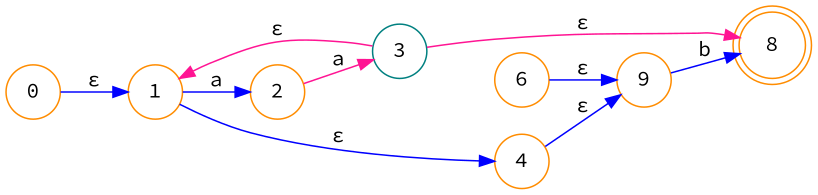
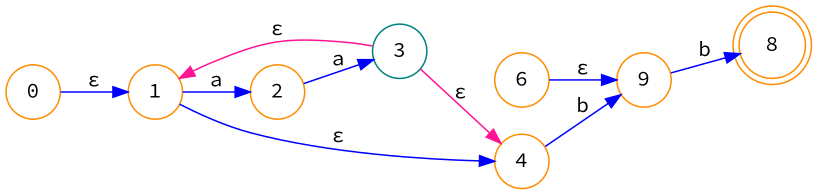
(576, 35) -> (455, 101)
(331, 74) -> (331, 74)
(583, 106) -> (583, 106)
